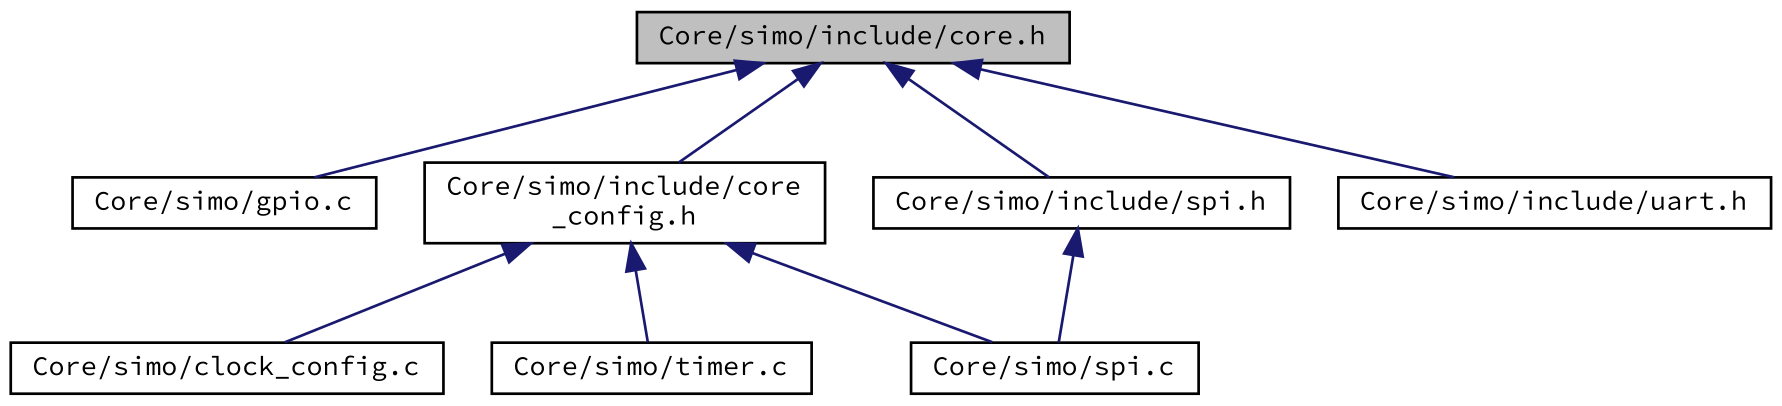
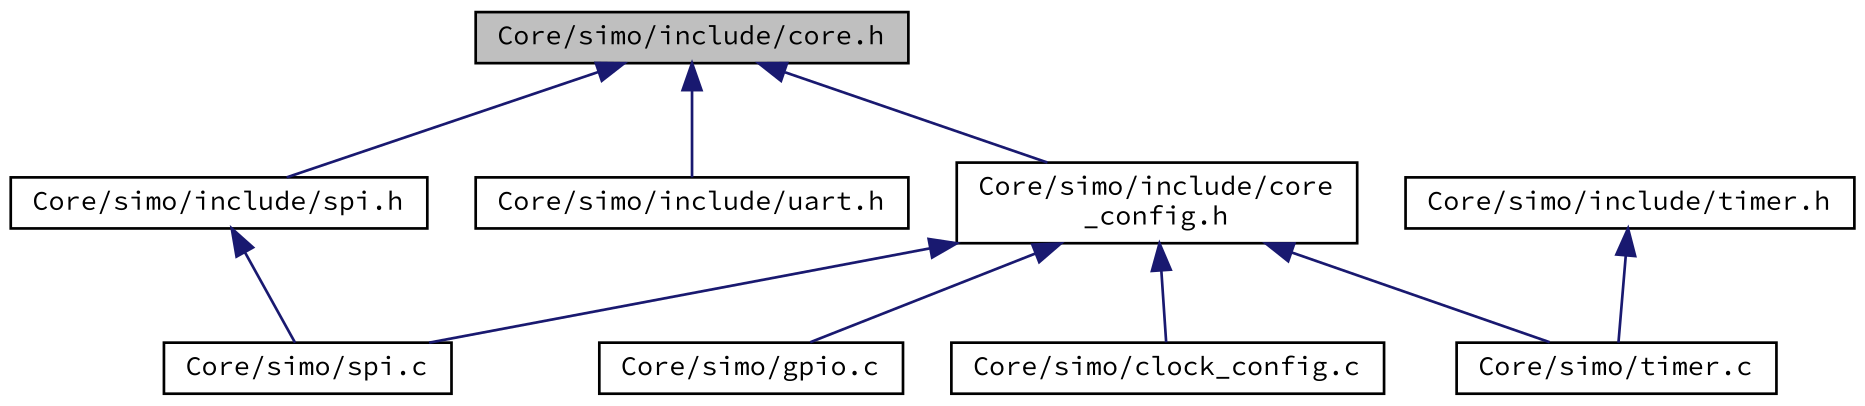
(526, 124) -> (923, 298)
none -> (1630, 203)
